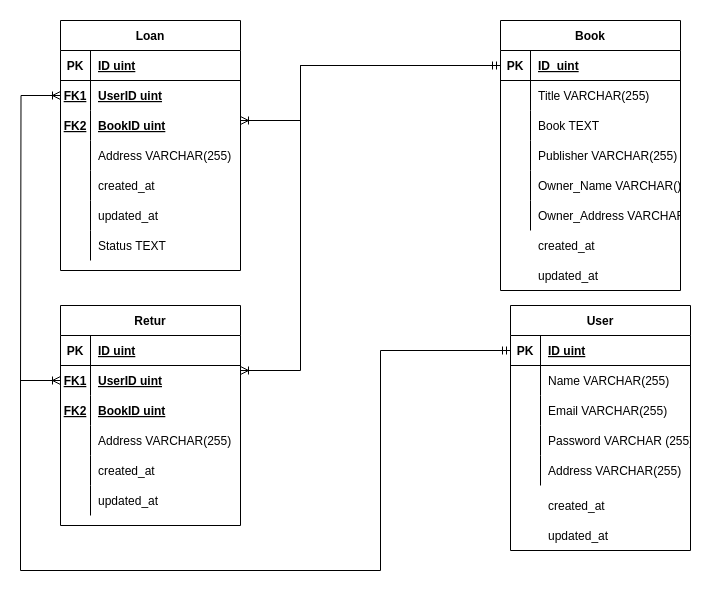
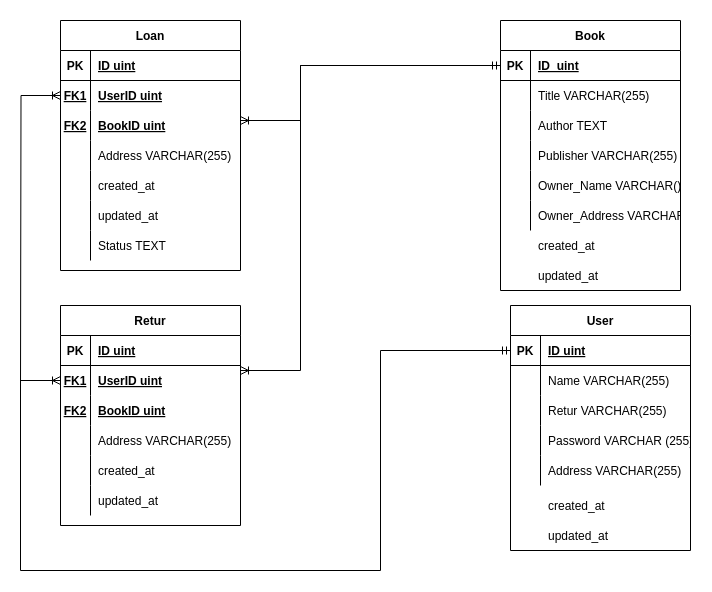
(567, 126) -> (573, 126)
(604, 411) -> (607, 411)
